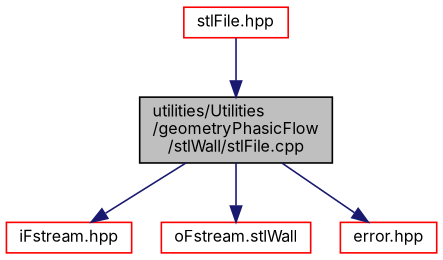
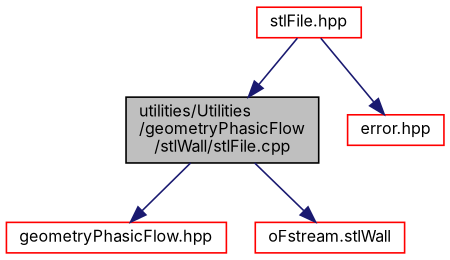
(318, 188) -> (347, 70)
(69, 238) -> (116, 238)
